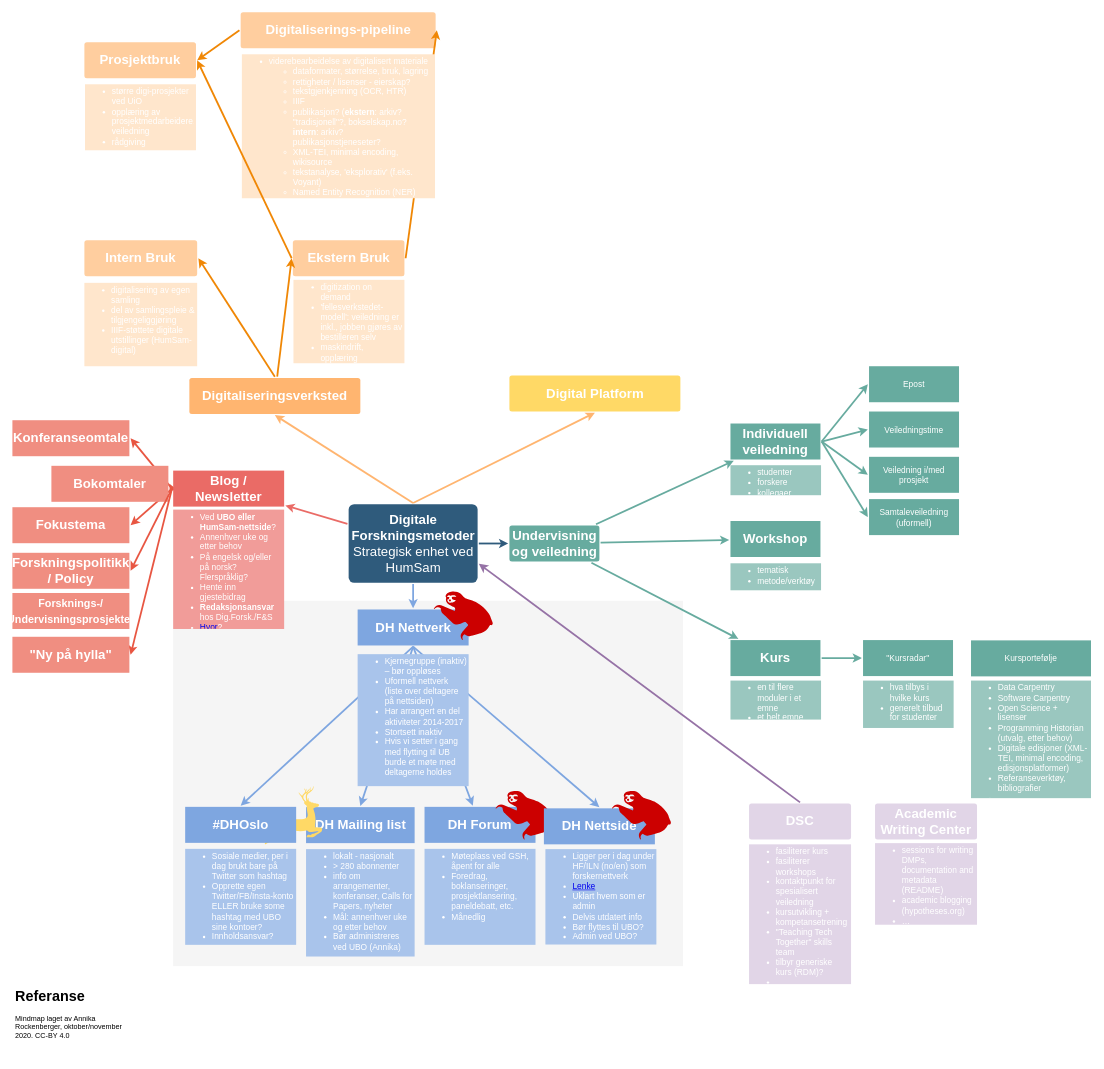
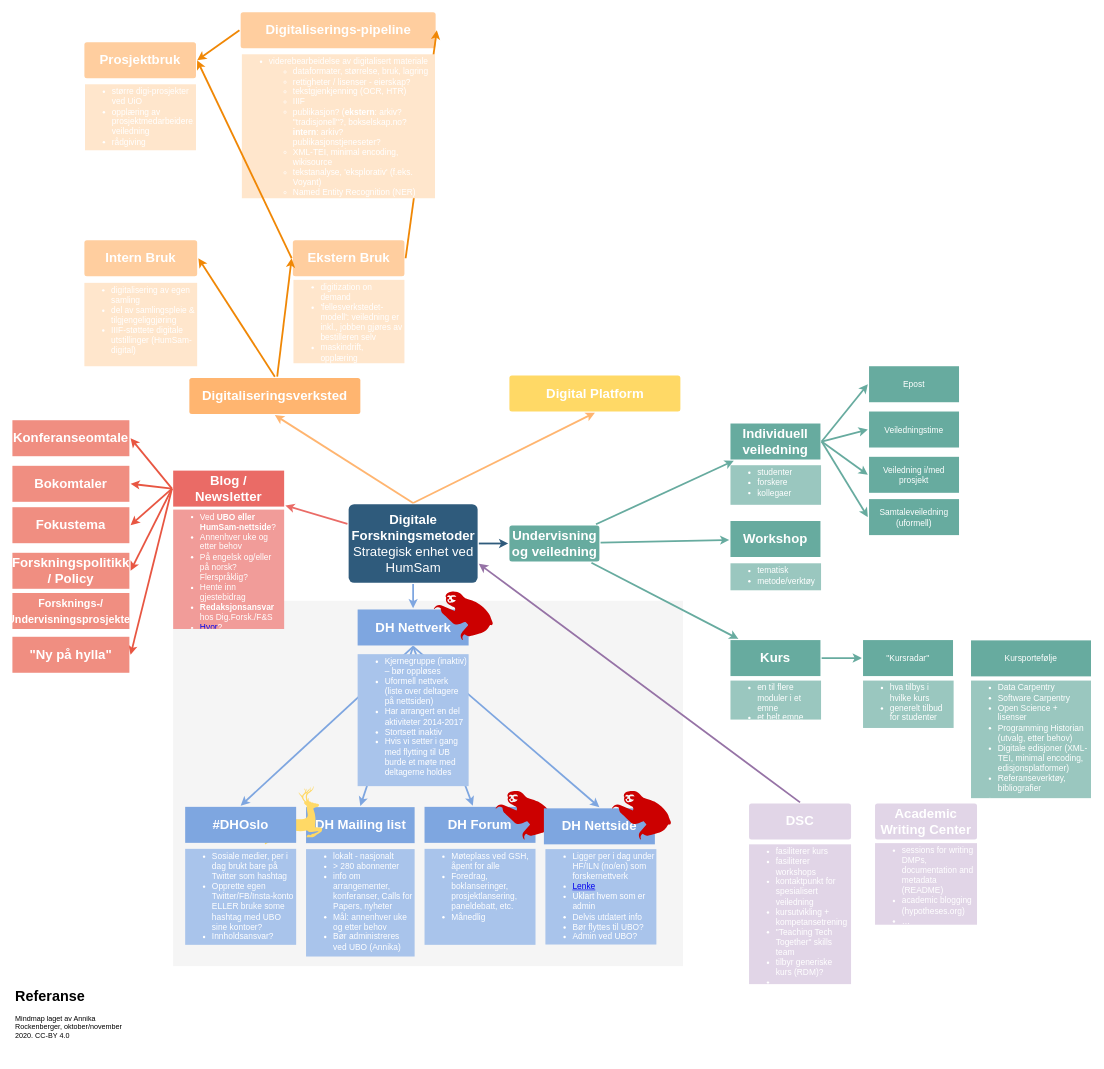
(776, 480) -> (776, 485)
(110, 484) -> (71, 484)
